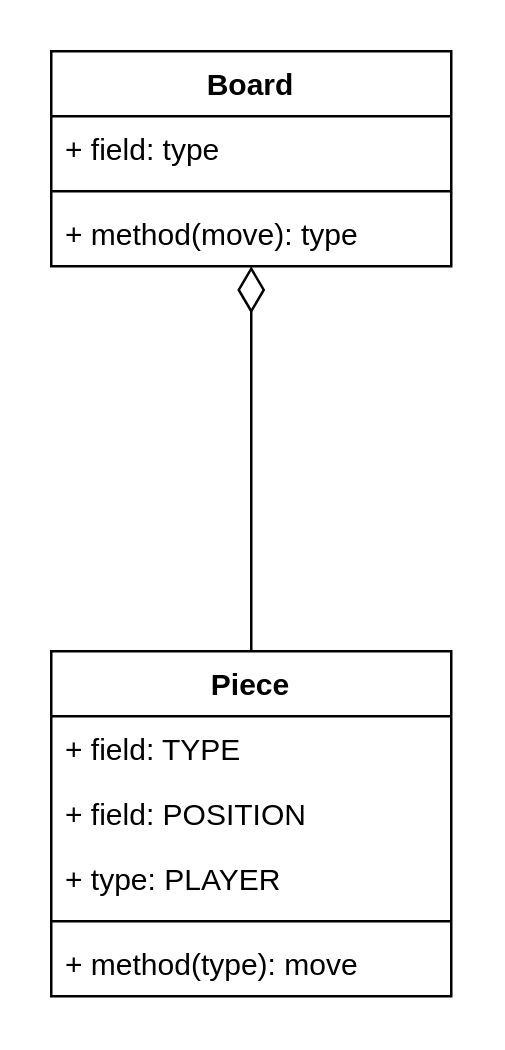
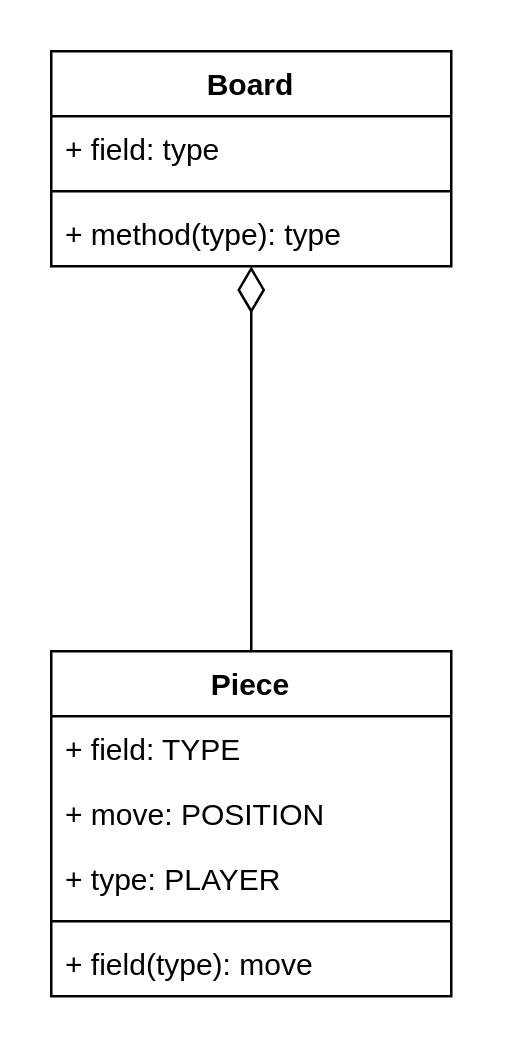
(221, 235) -> (221, 235)
(188, 815) -> (188, 815)
(221, 965) -> (205, 965)
